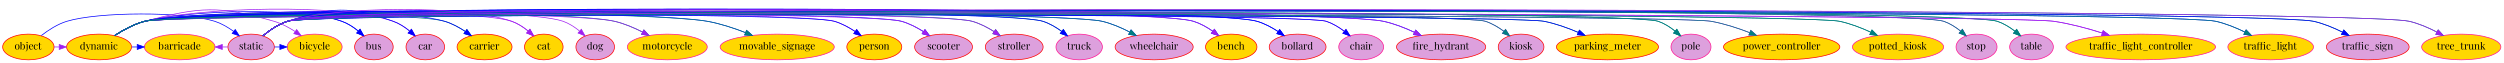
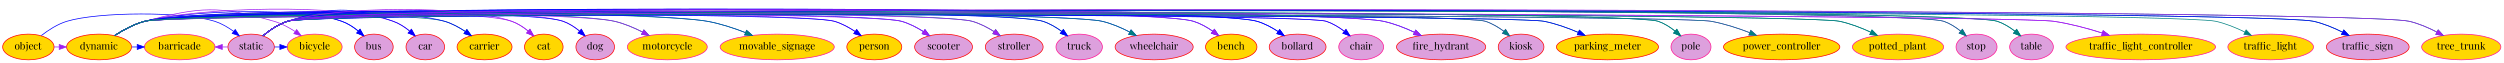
(1179, 11) -> none
none -> (420, 14)
(1898, 47) -> (1898, 47)
